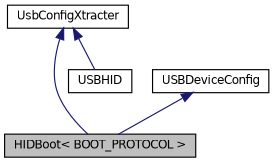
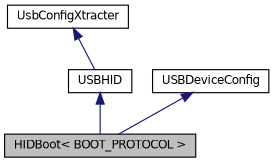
(57, 92) -> (100, 119)
